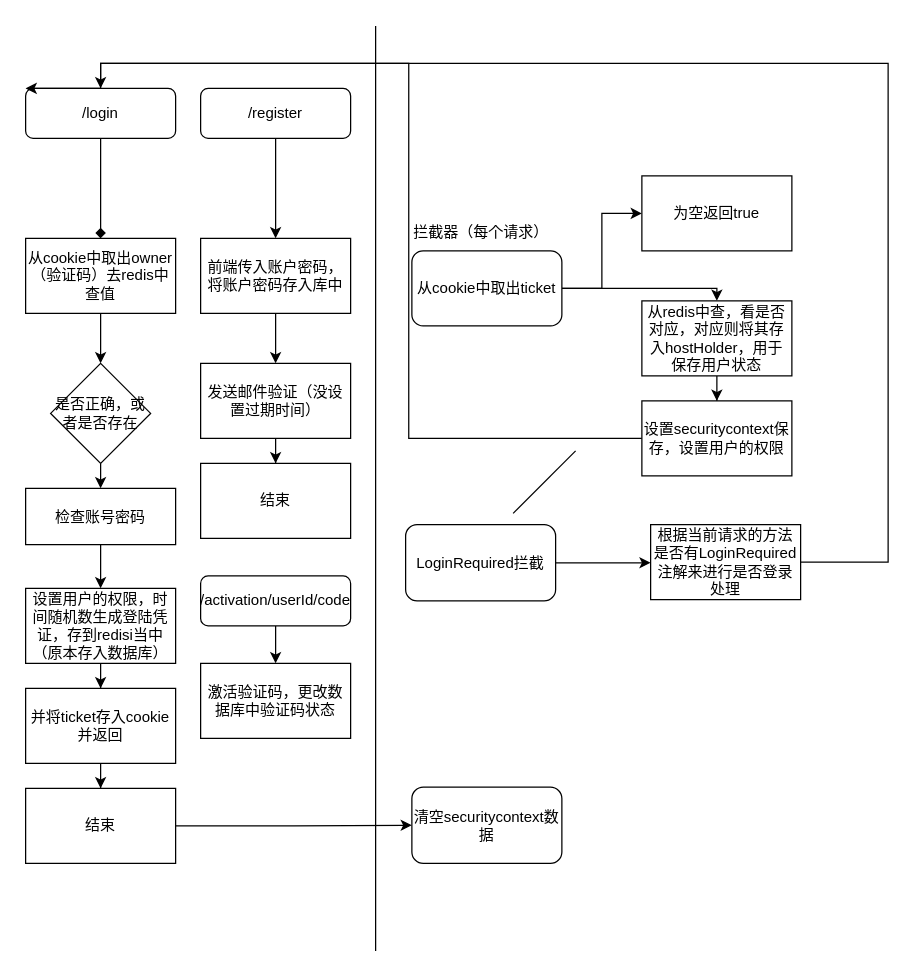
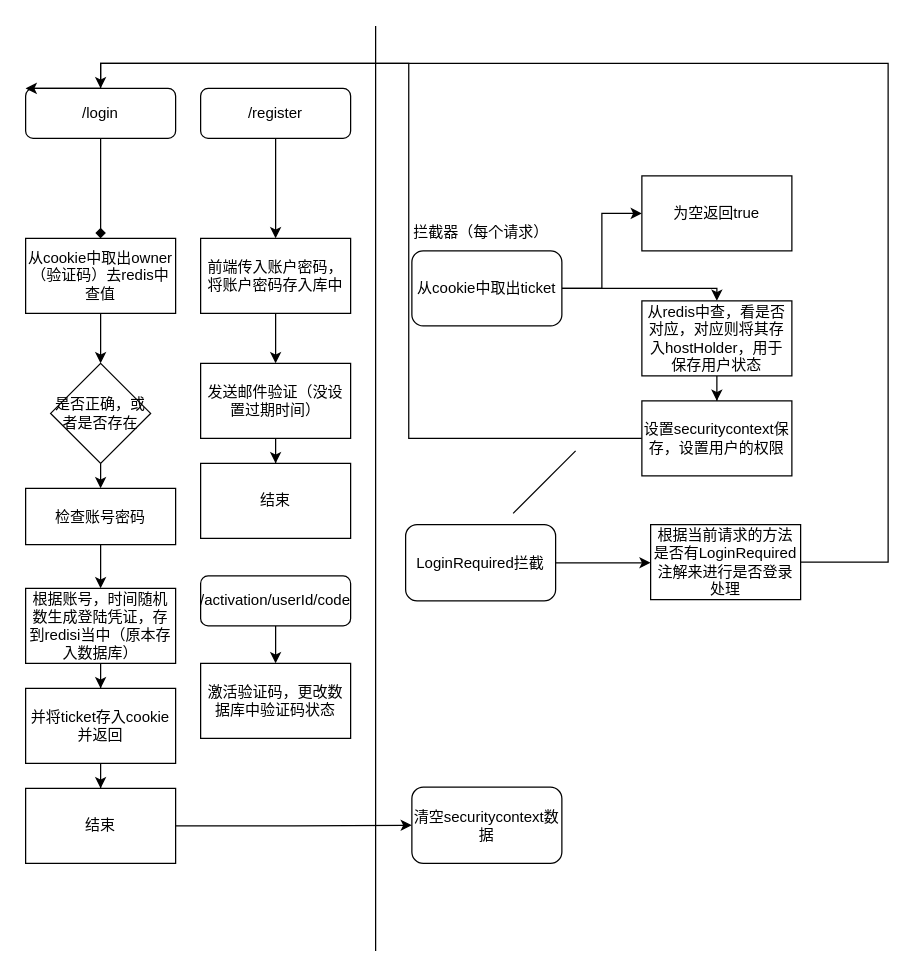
(101, 626) -> (101, 626)
